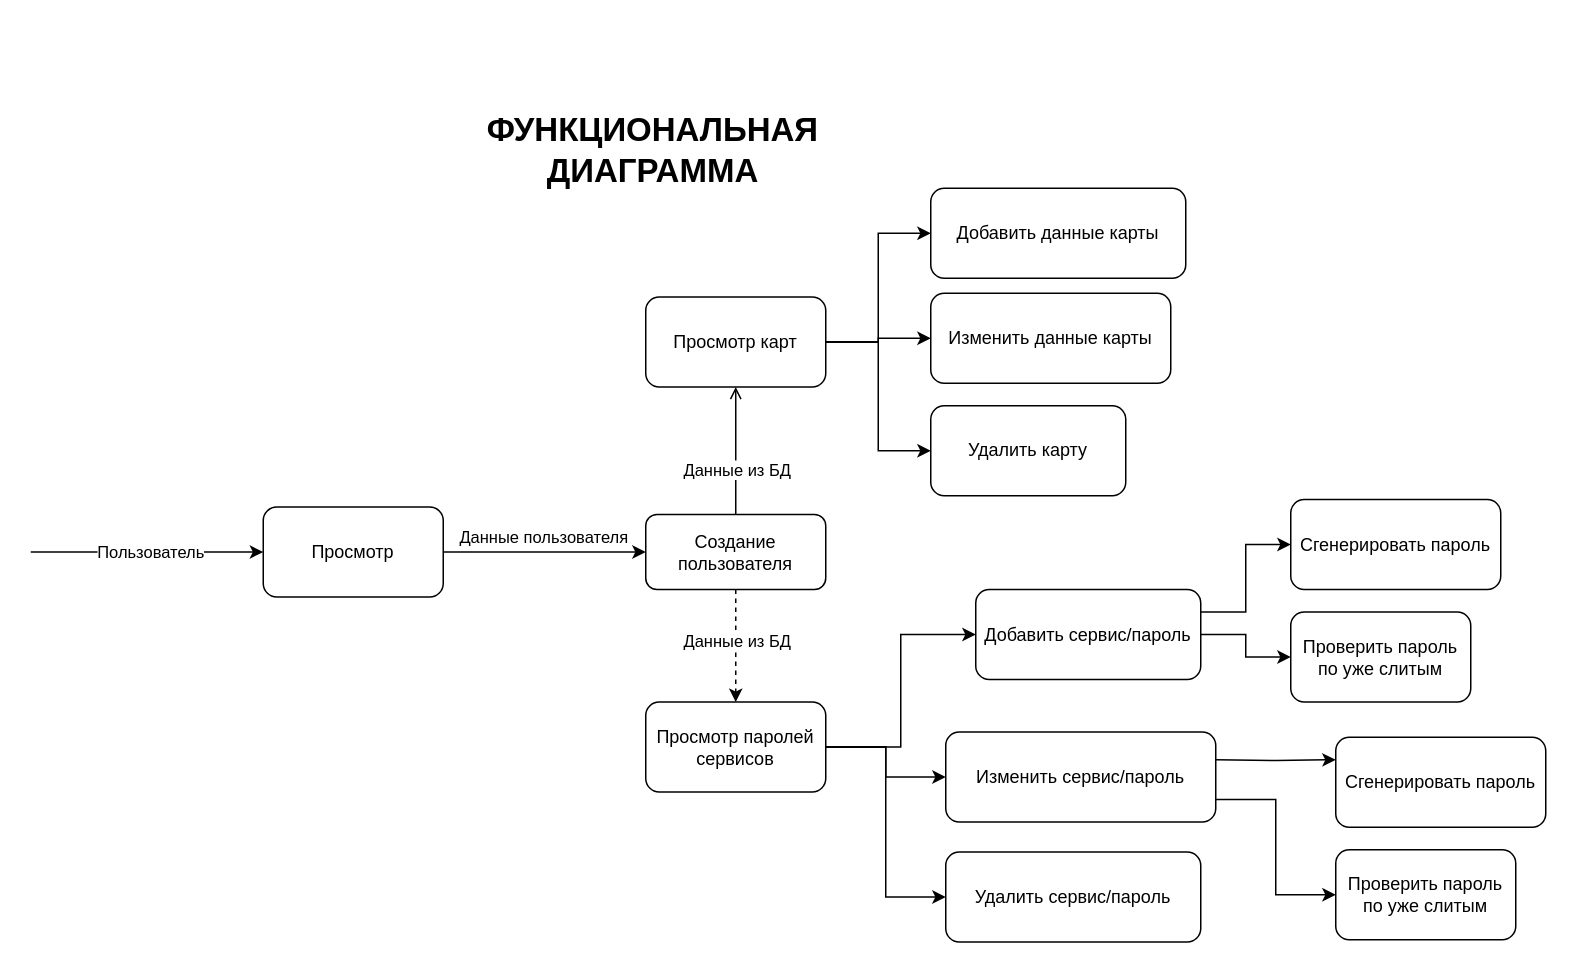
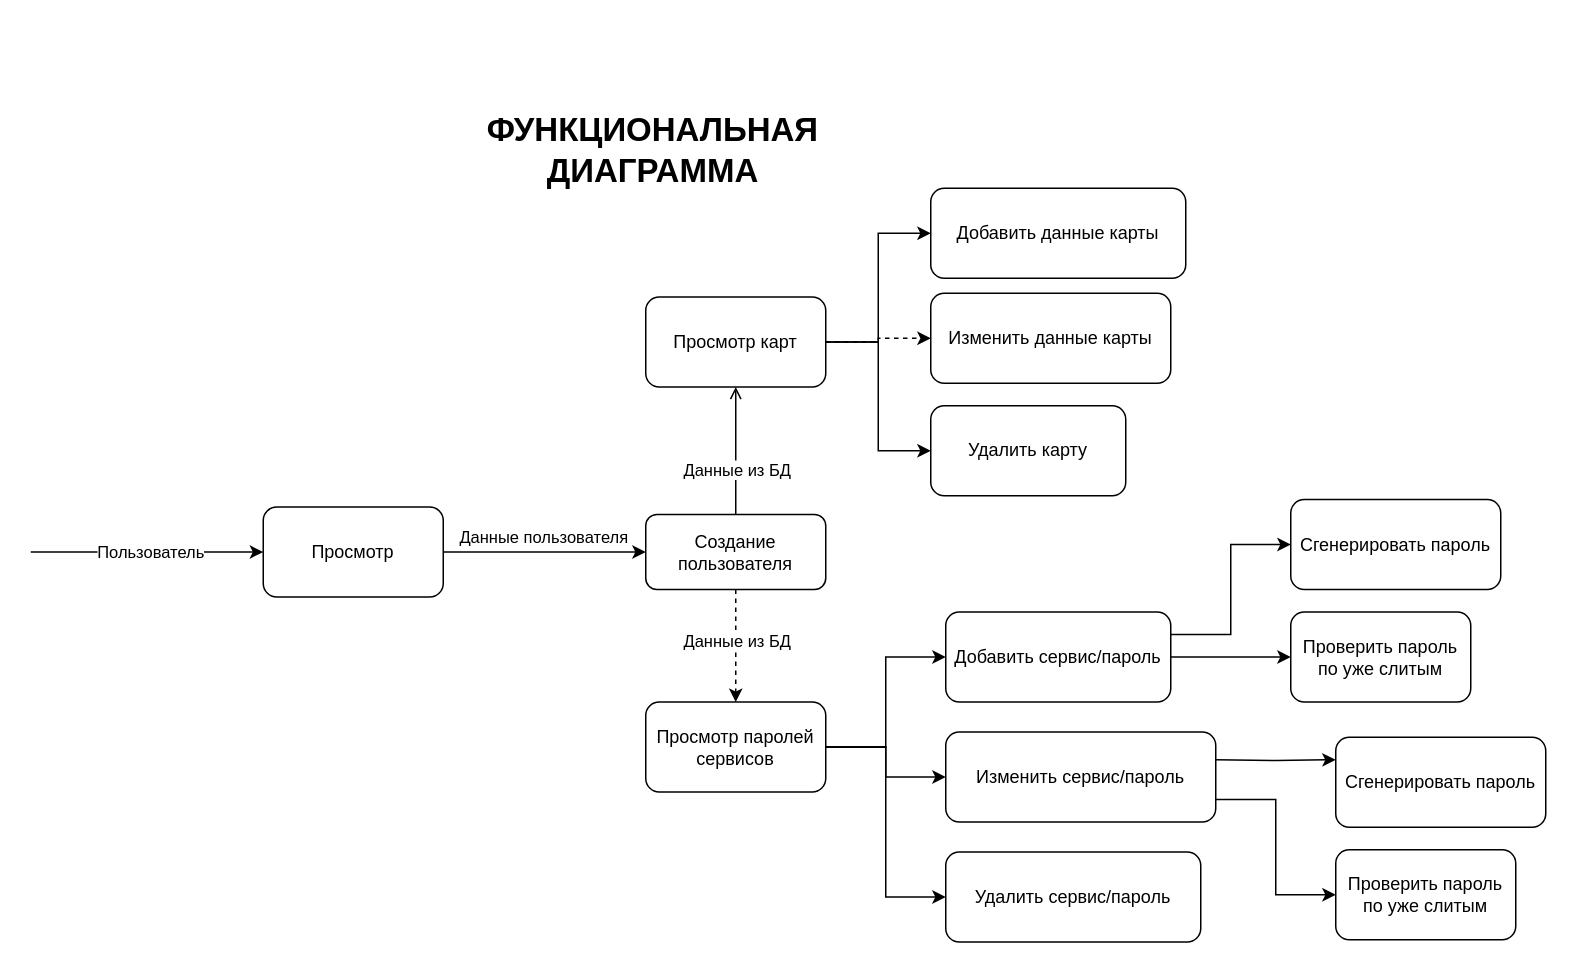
(901, 338) -> (901, 338)
(1088, 635) -> (1058, 657)
